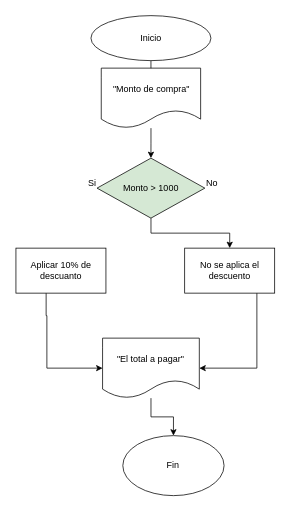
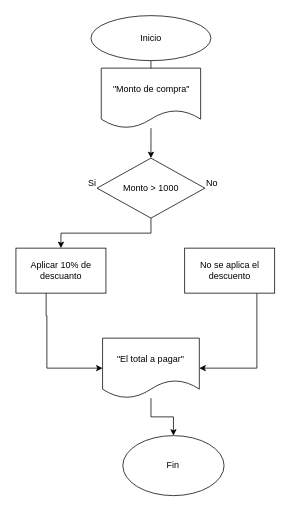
(151, 188) -> (151, 188)
none -> (61, 235)
(230, 236) -> none
